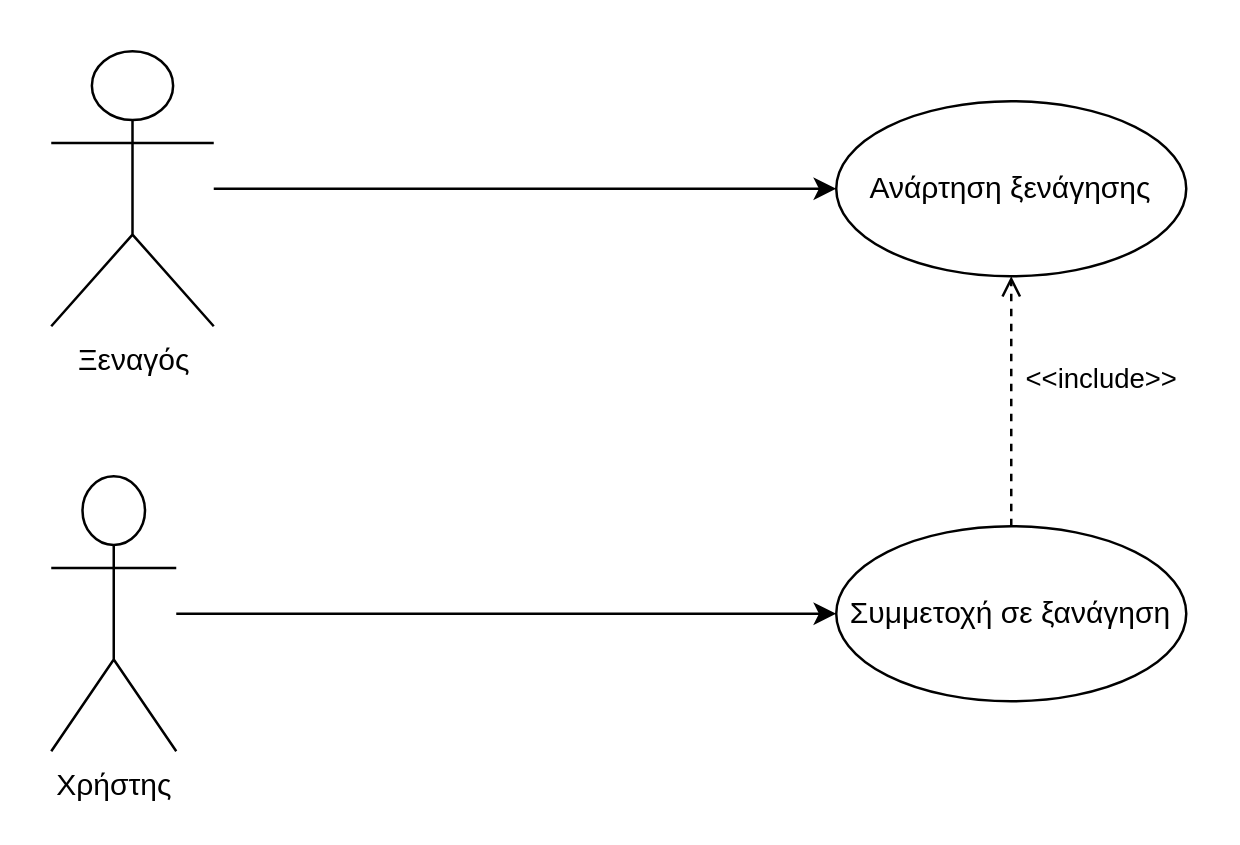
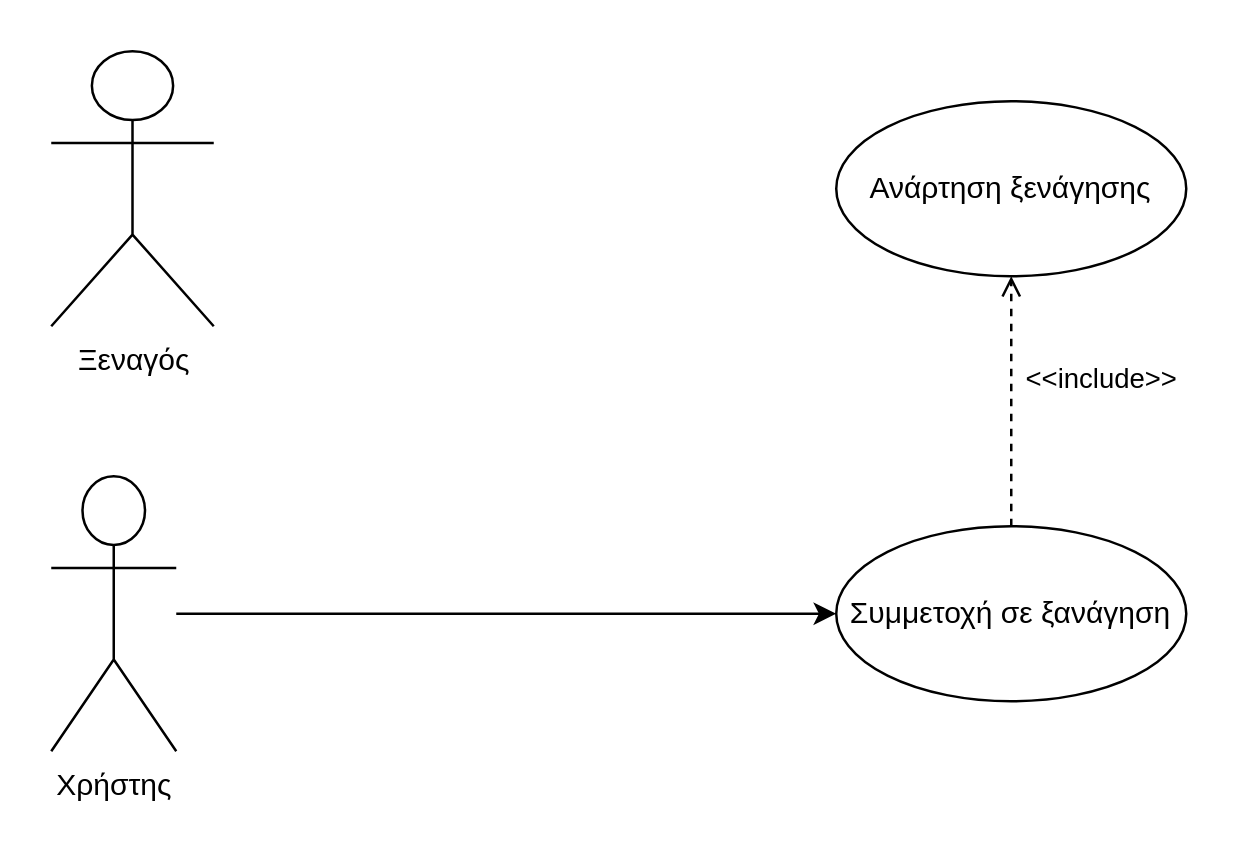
(517, 189) -> none
